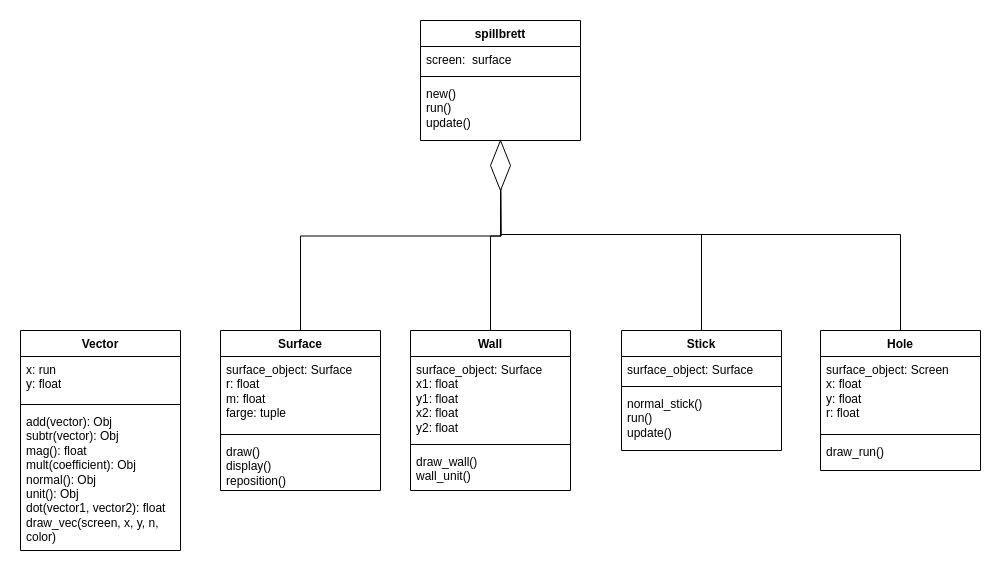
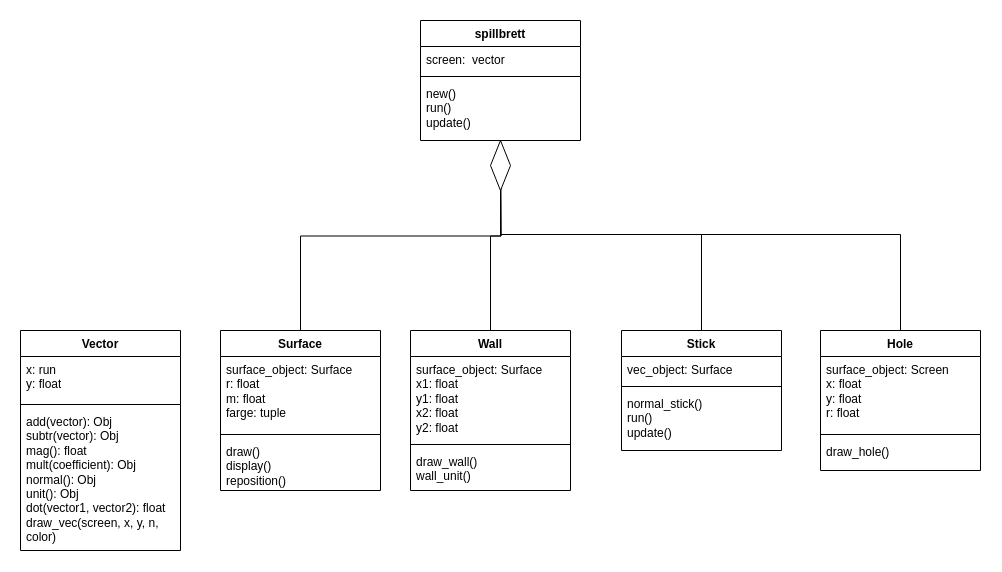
(477, 61) -> (474, 61)
(702, 371) -> (688, 371)
(860, 453) -> (862, 453)
